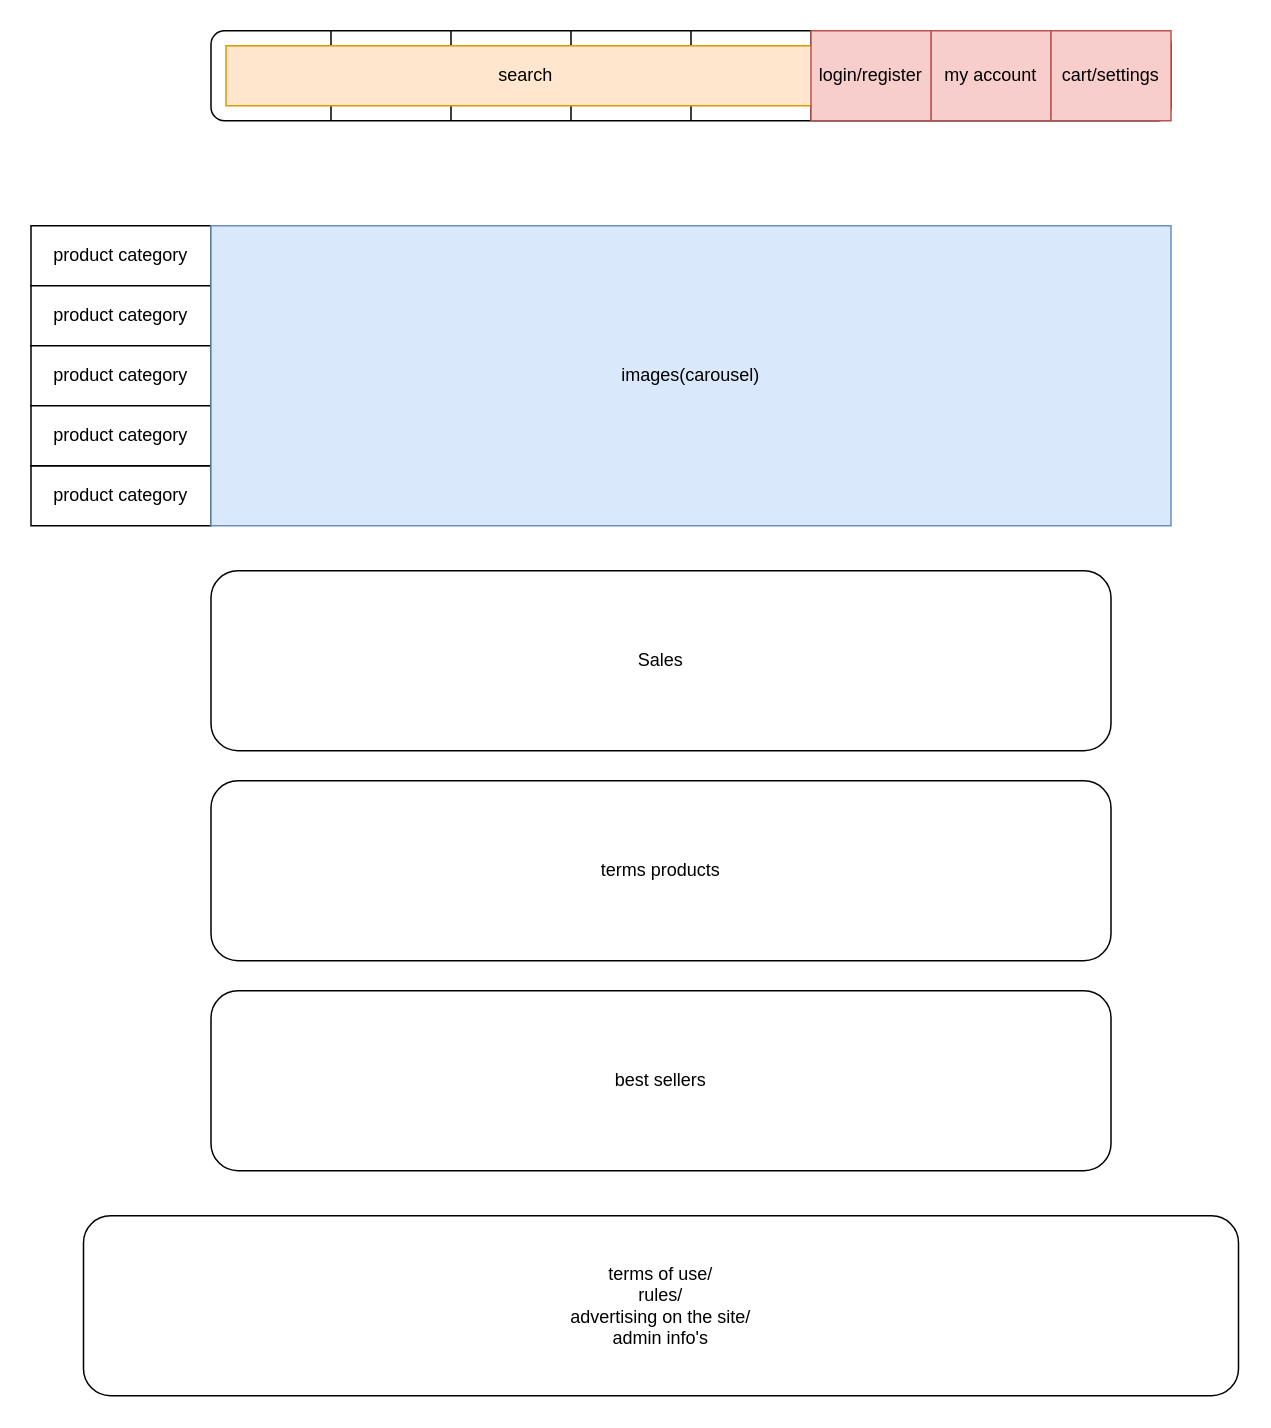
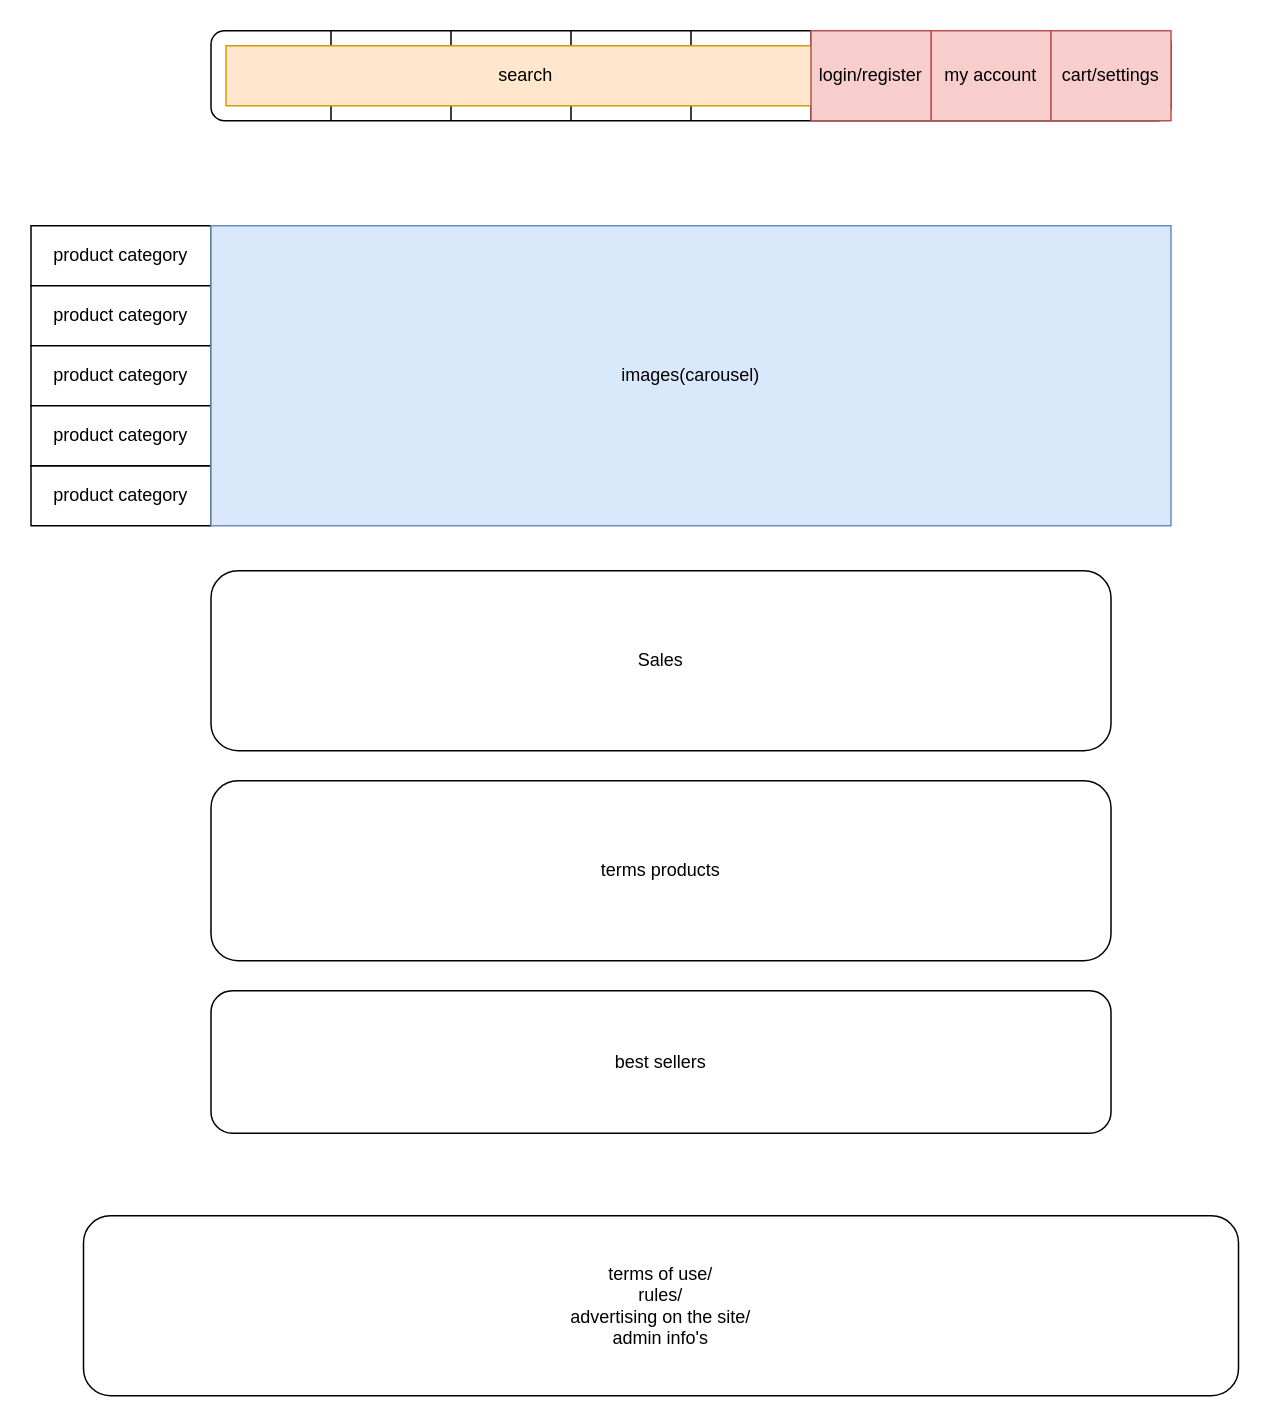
(661, 1081) -> (661, 1062)
